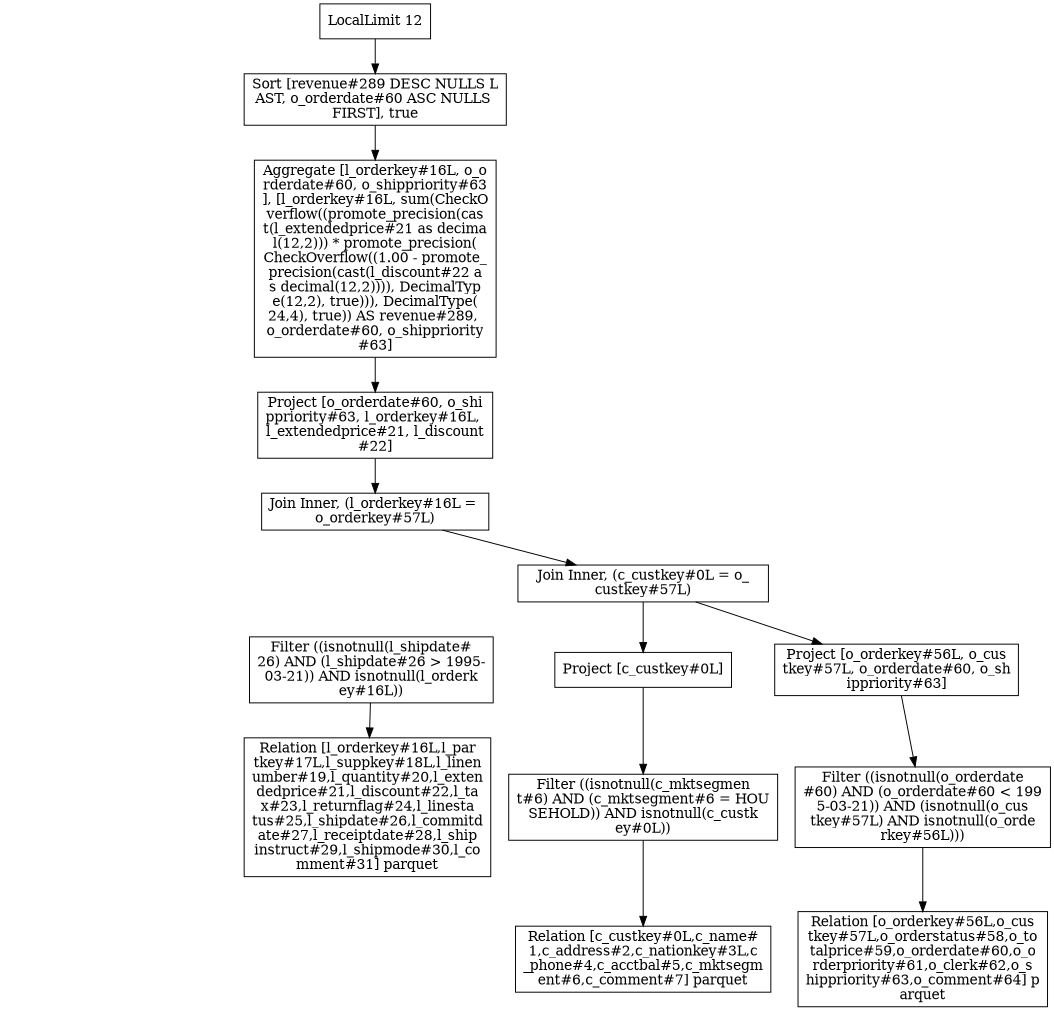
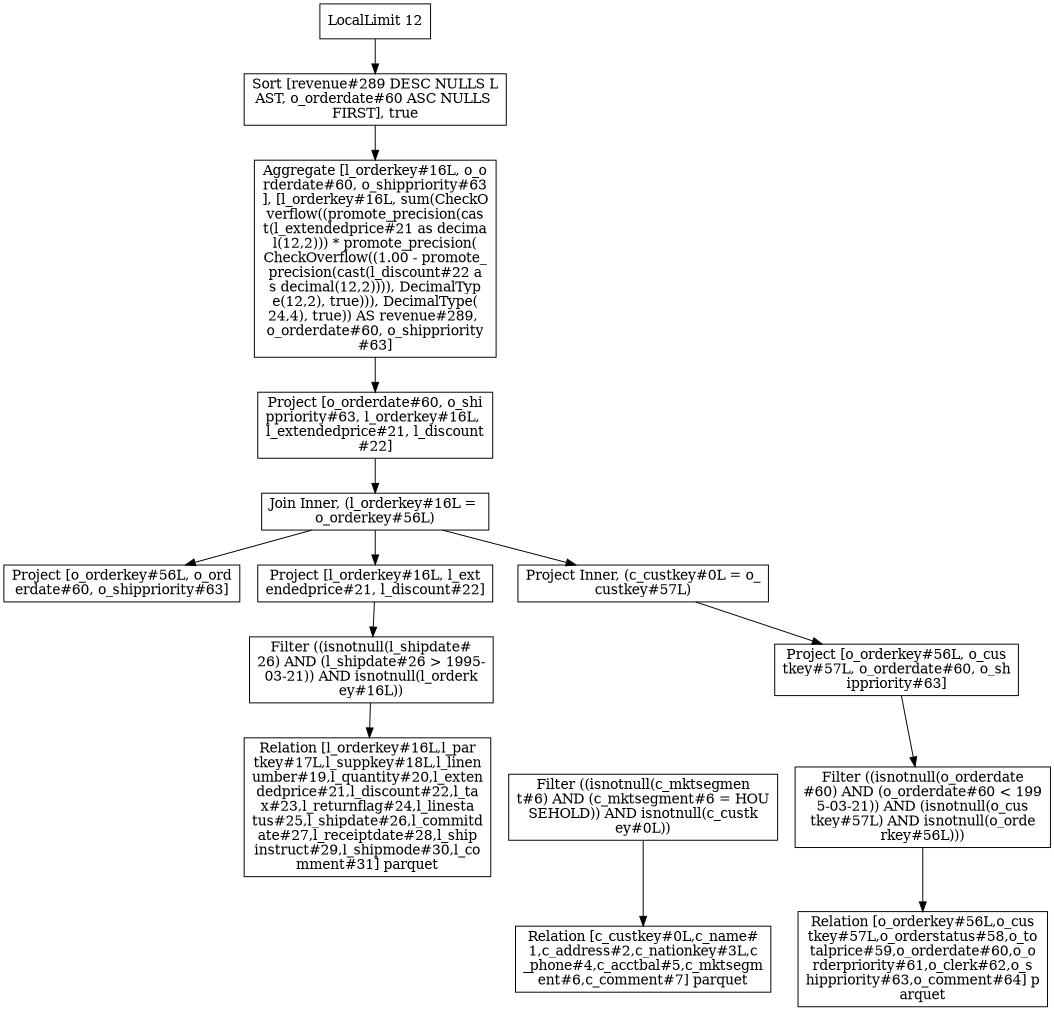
(375, 512) -> (375, 512)
none -> (122, 583)
none -> (375, 583)
(643, 583) -> (643, 583)
(643, 670) -> none
